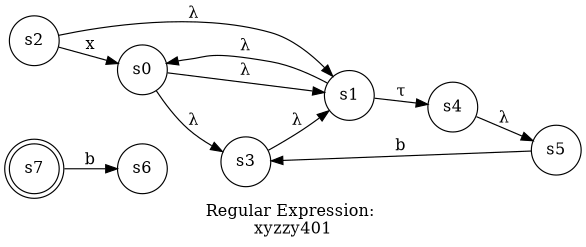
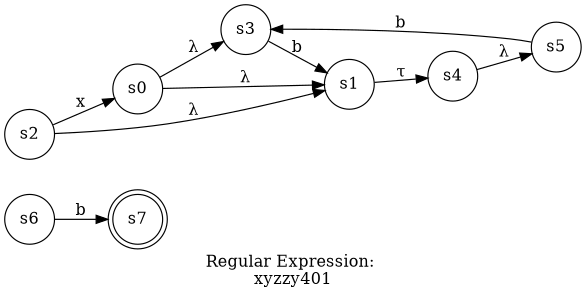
(255, 59) -> none
(298, 120) -> (298, 48)
(85, 169) -> (75, 219)
